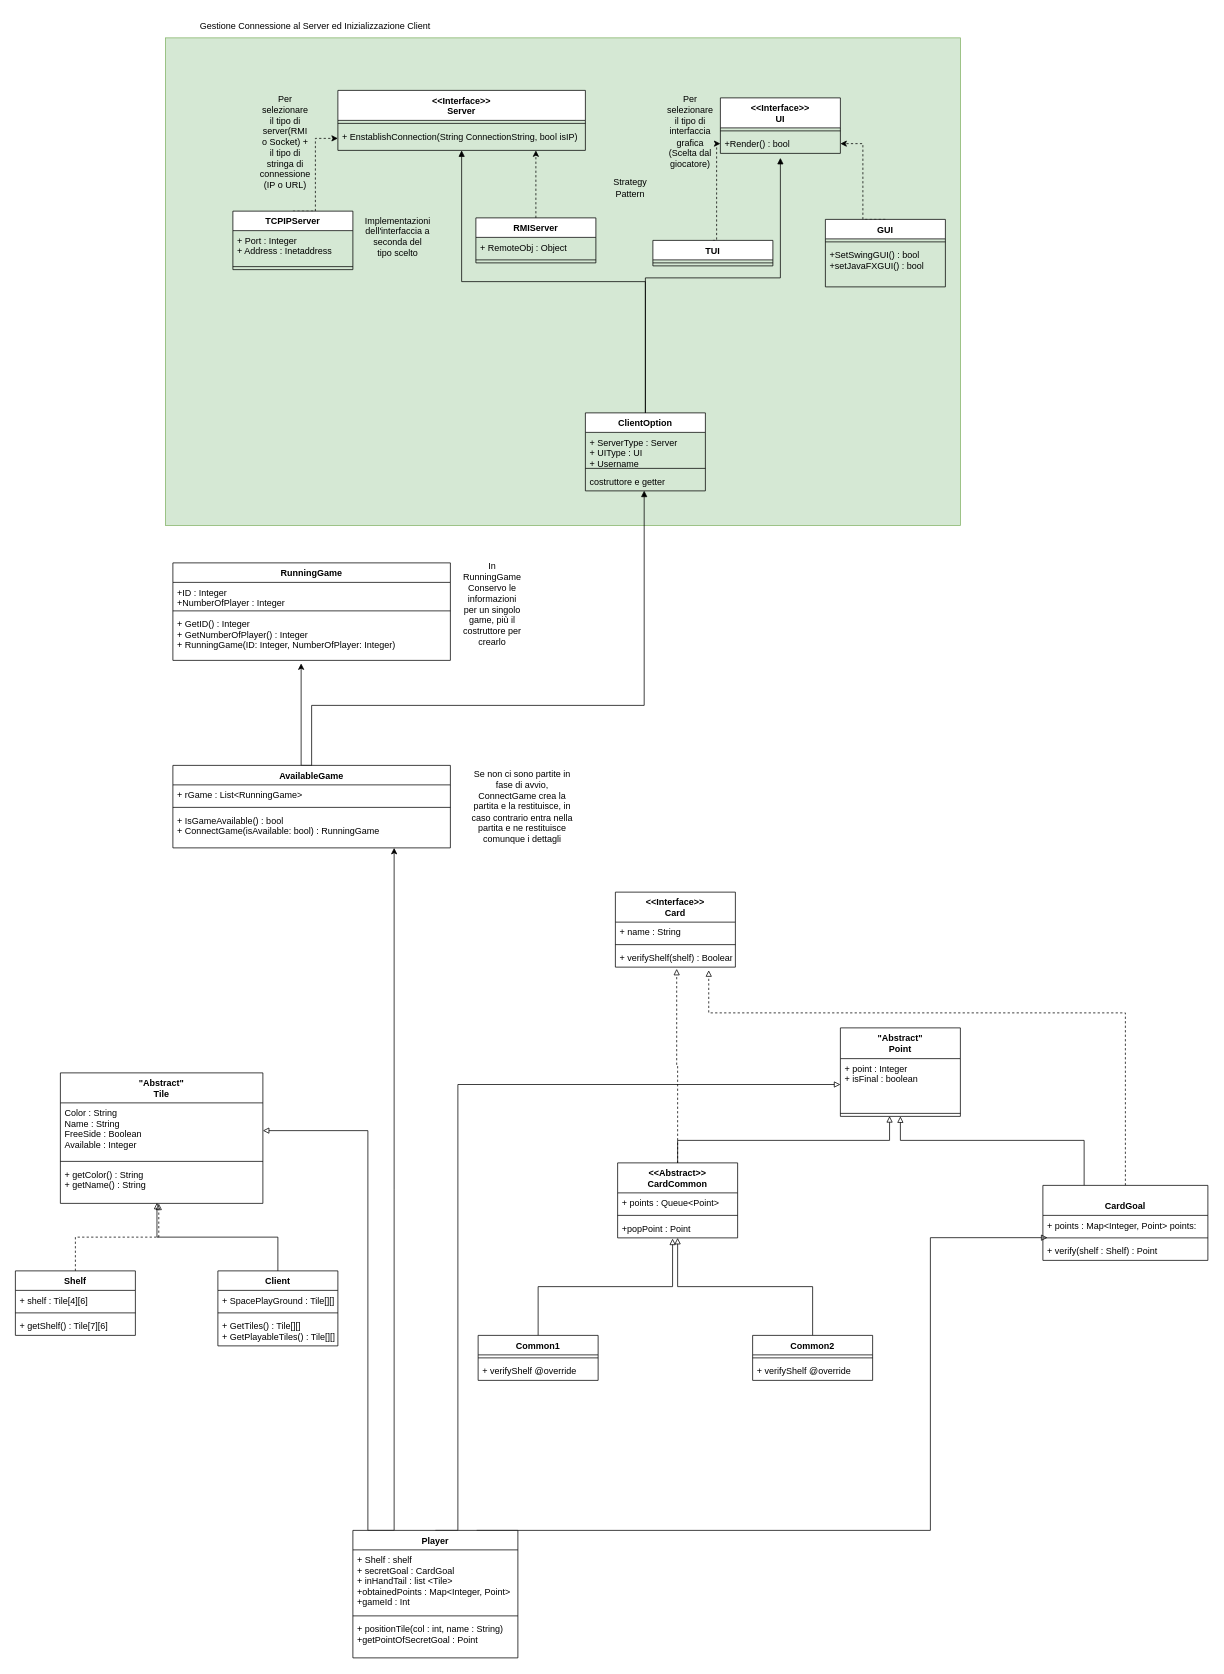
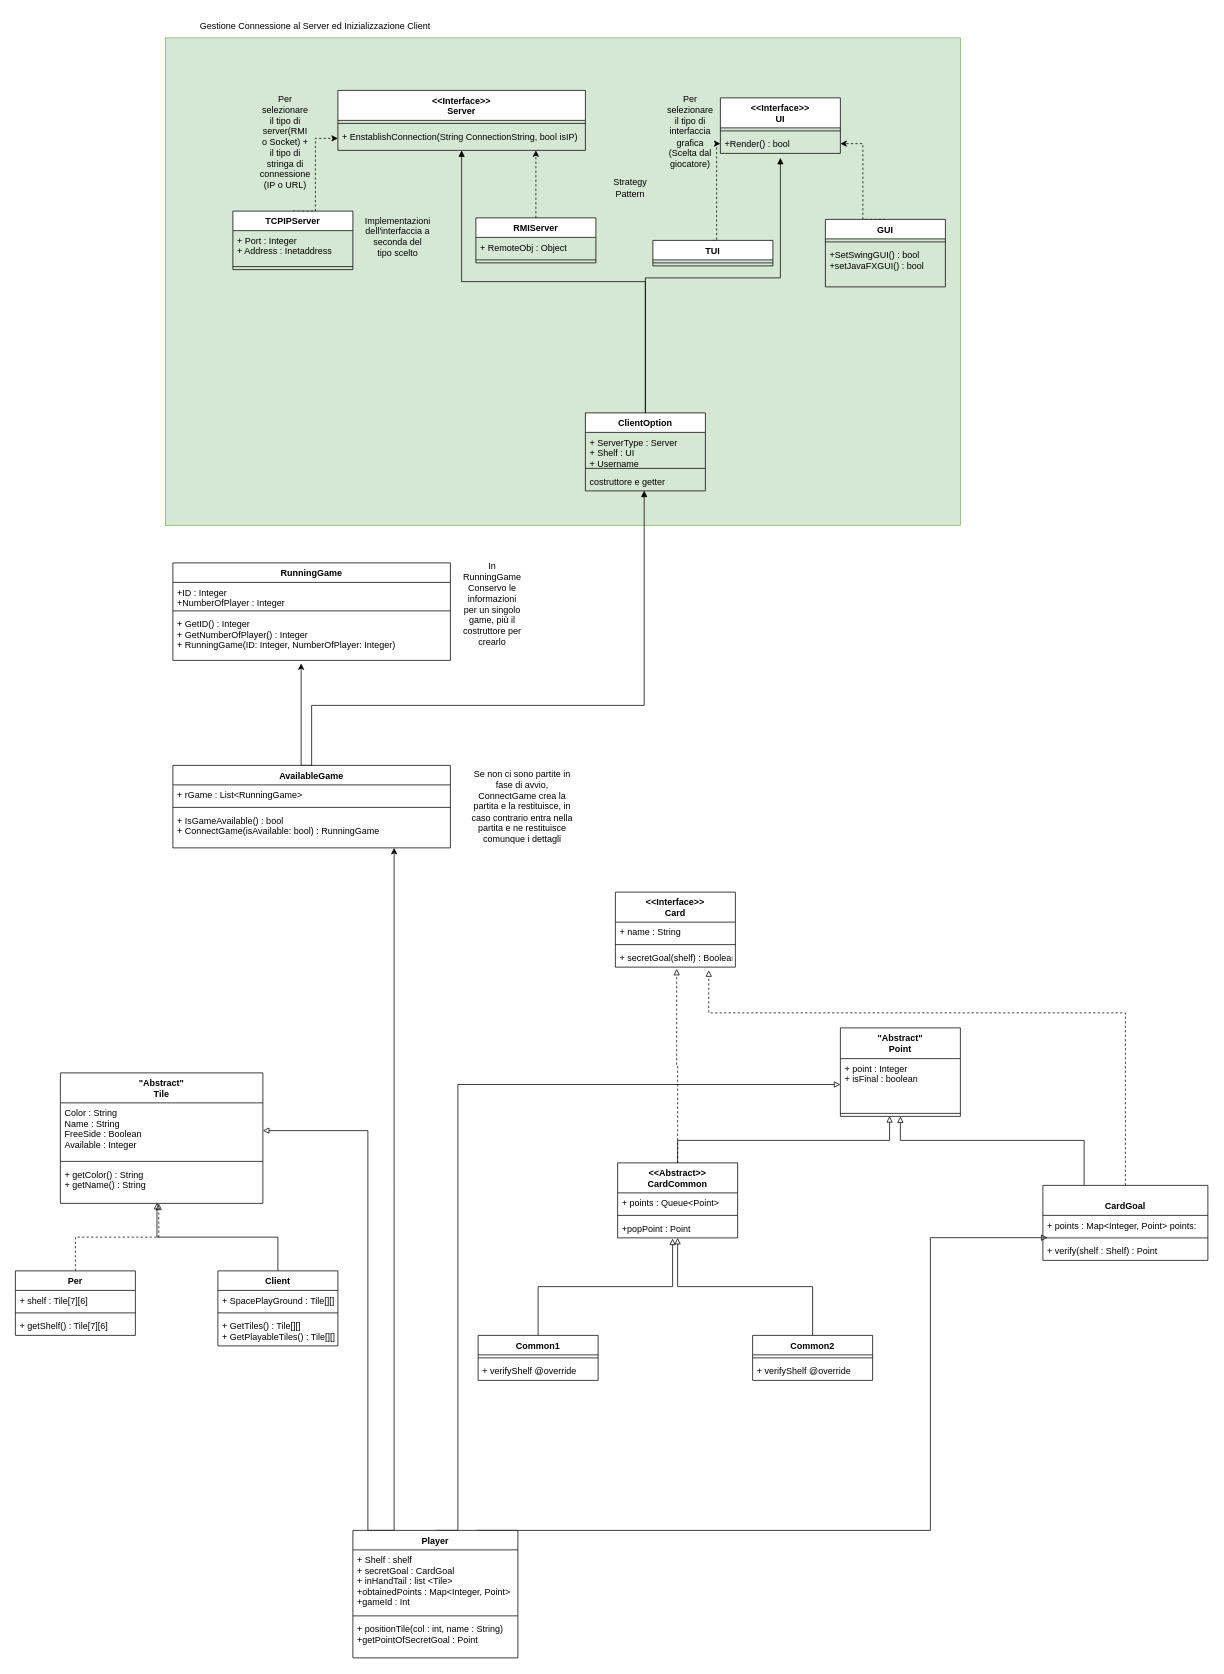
(638, 443) -> (638, 443)
(686, 958) -> (684, 958)
(75, 1281) -> (75, 1281)
(62, 1301) -> (62, 1301)
